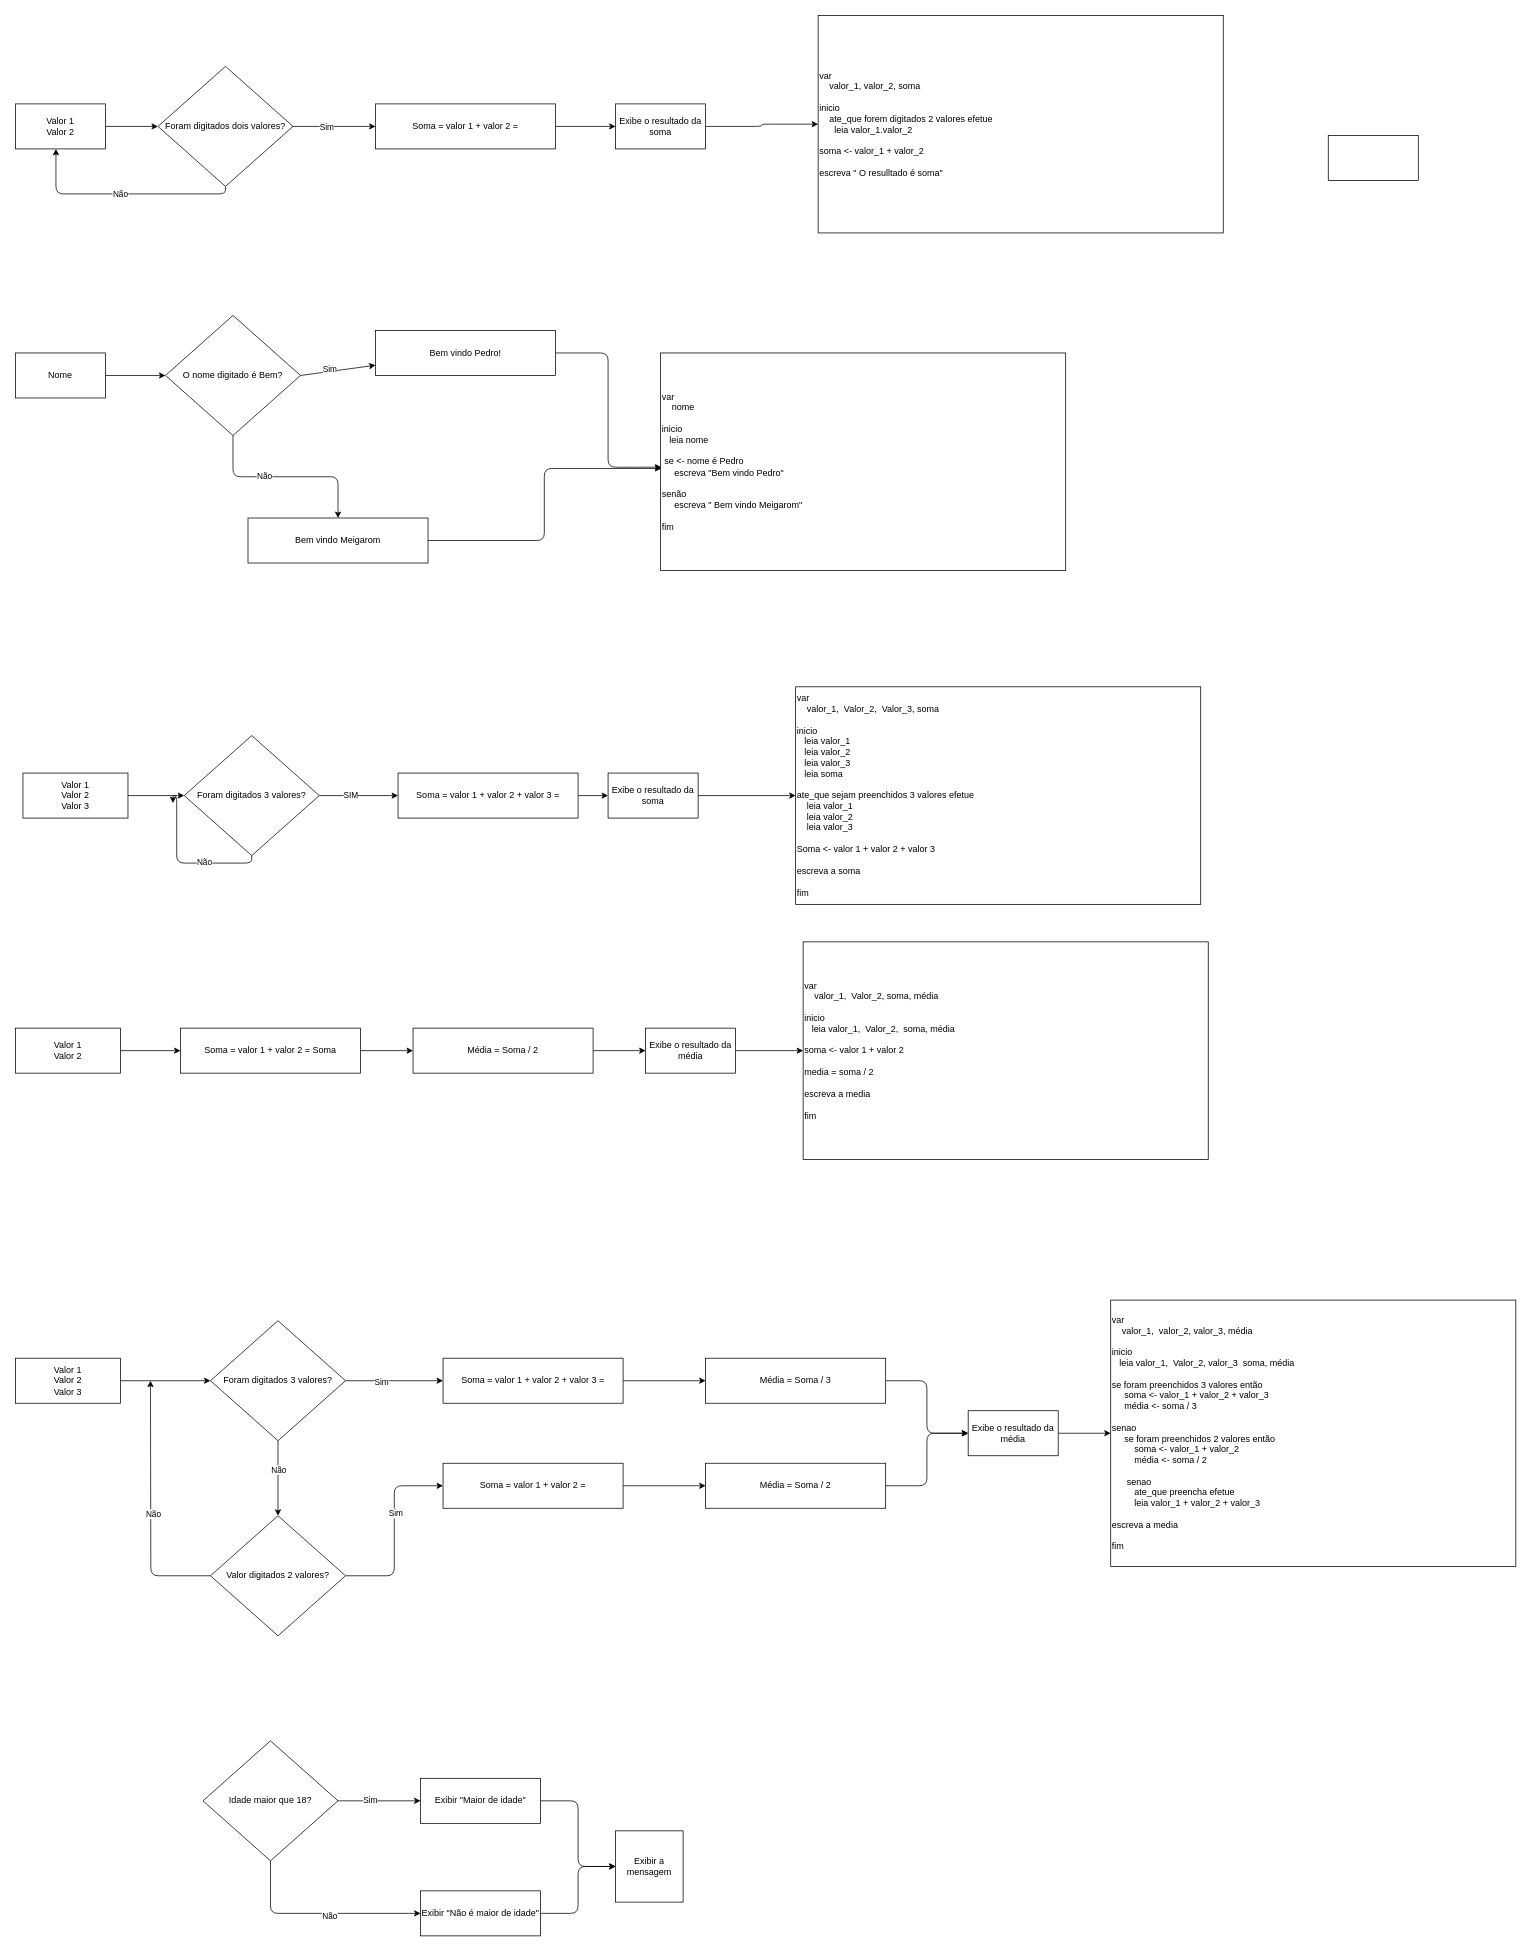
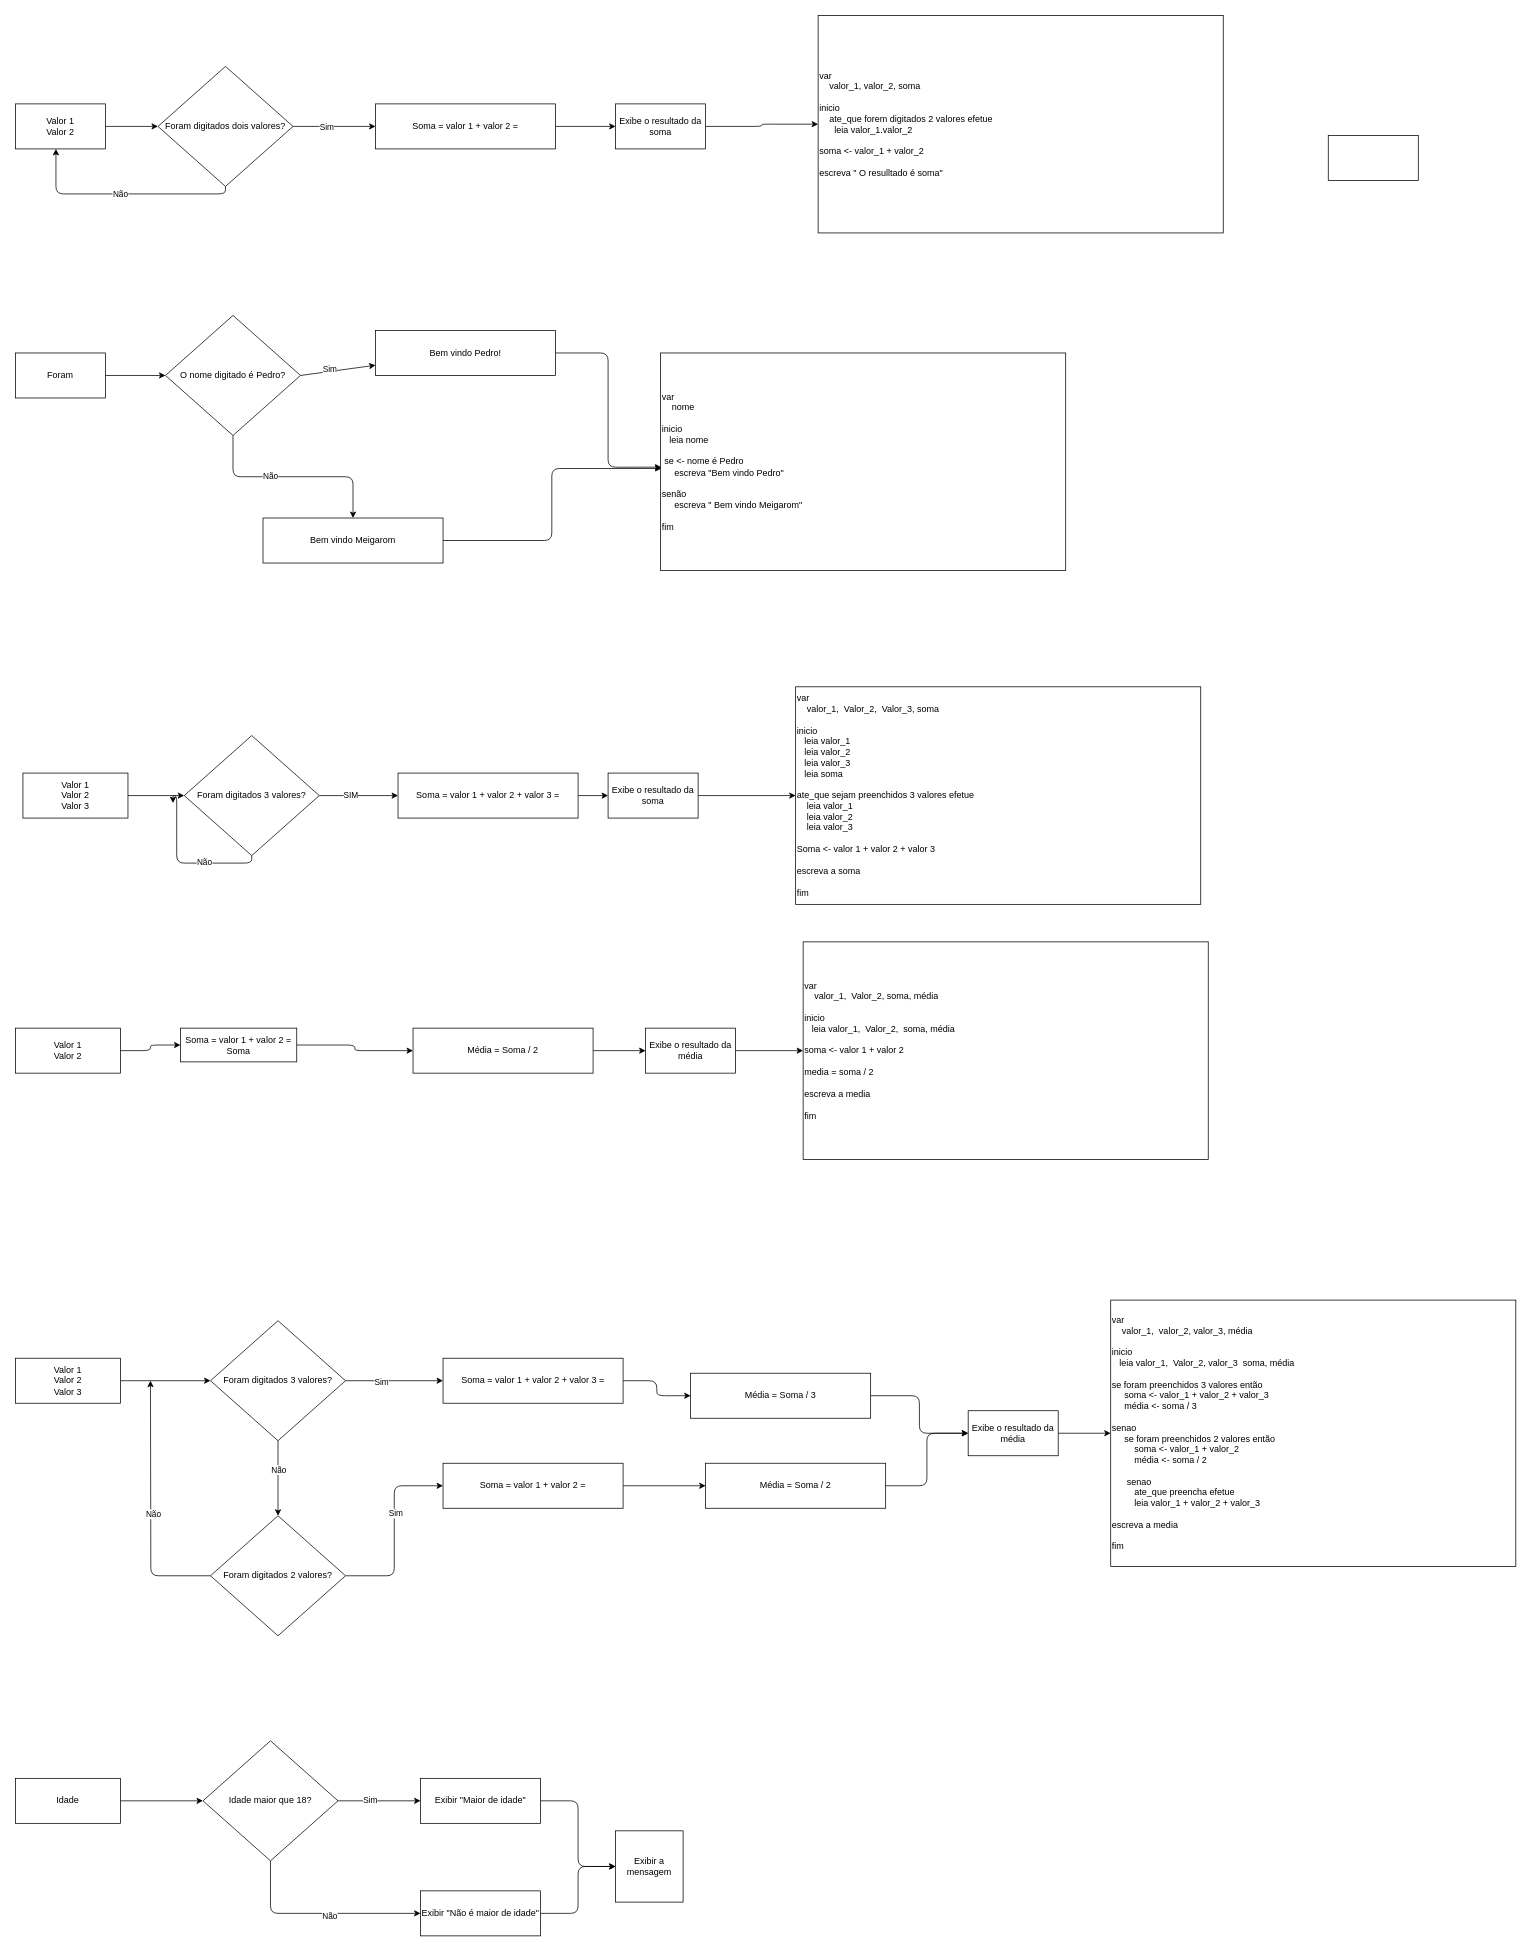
(60, 375) -> (60, 375)
(233, 375) -> (233, 375)
(338, 540) -> (353, 540)
(270, 1050) -> (239, 1045)
(795, 1380) -> (780, 1395)
(278, 1575) -> (278, 1575)
none -> (68, 1800)
none -> (159, 1800)
